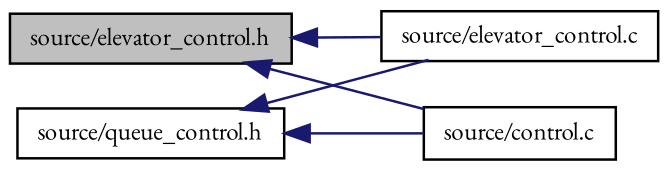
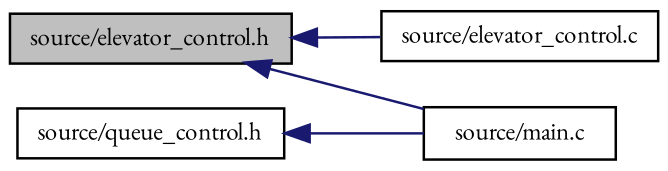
(364, 77) -> none
(520, 133) -> (520, 133)
